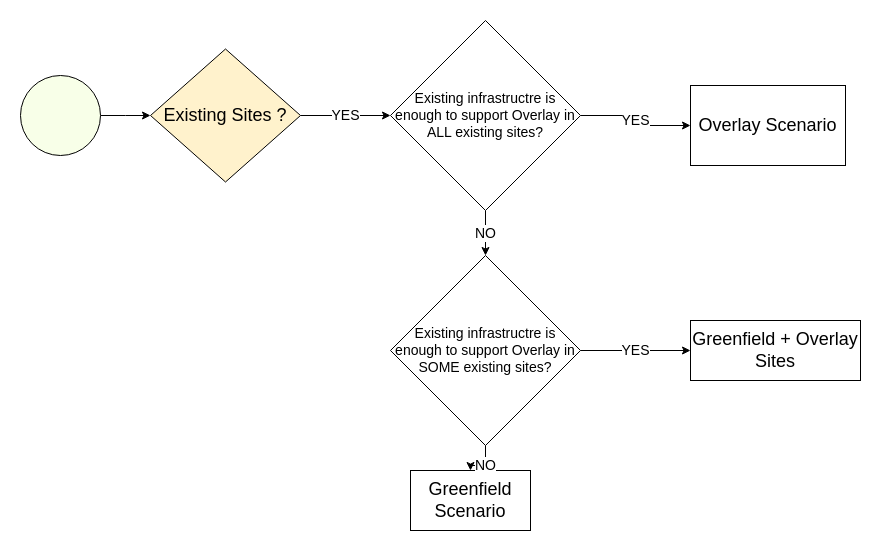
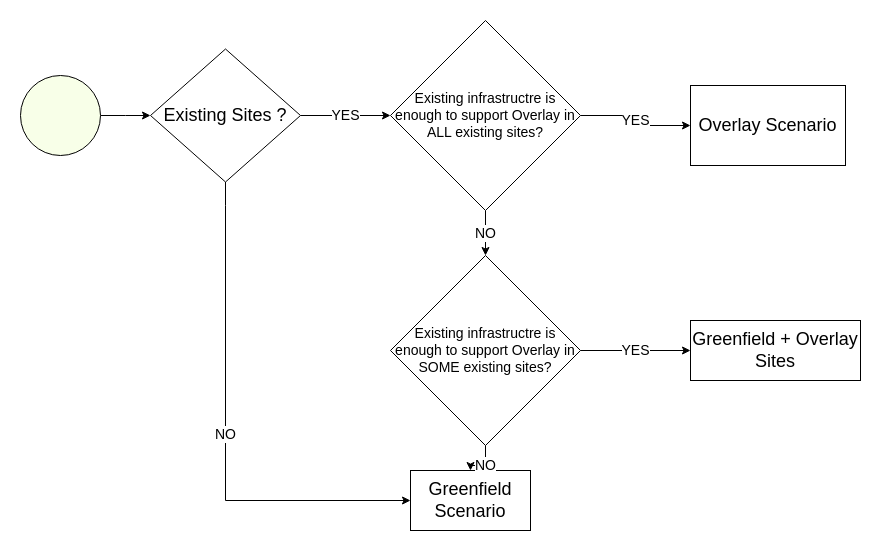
(226, 116) -> (226, 116)
none -> (226, 431)
